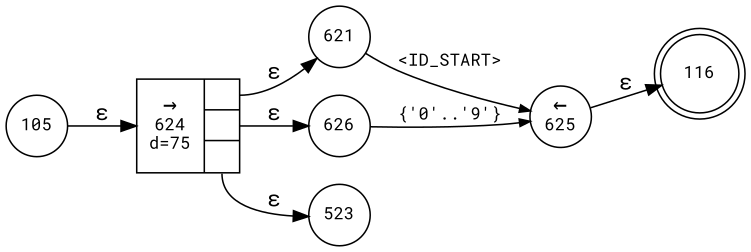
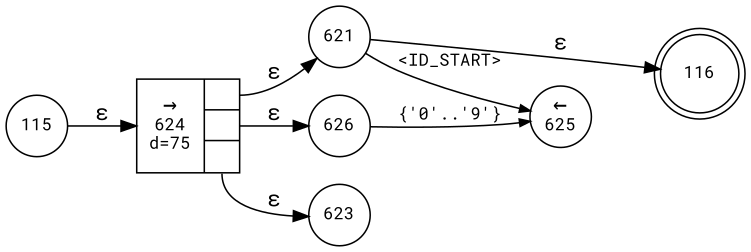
(619, 99) -> (508, 53)
(37, 126) -> (37, 126)
(339, 215) -> (339, 215)
